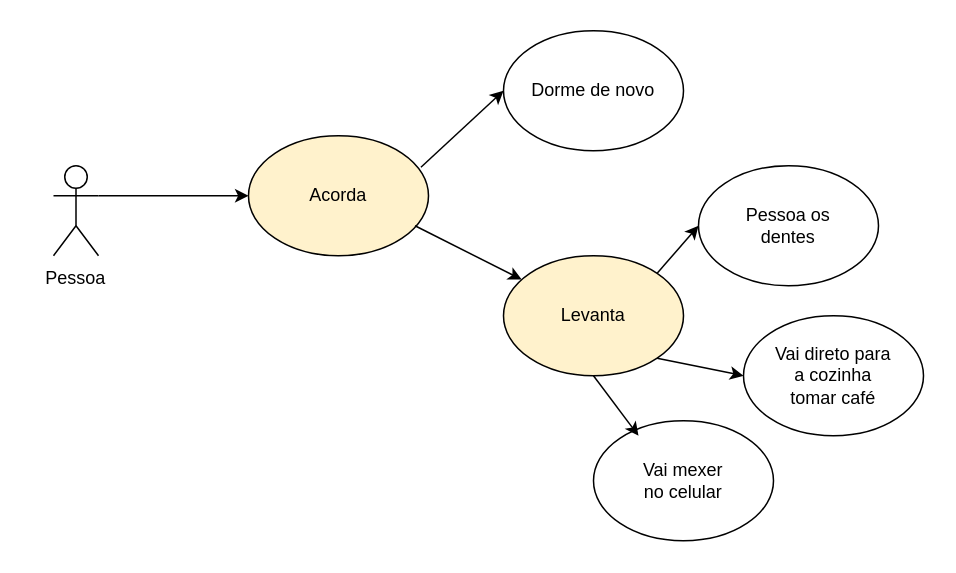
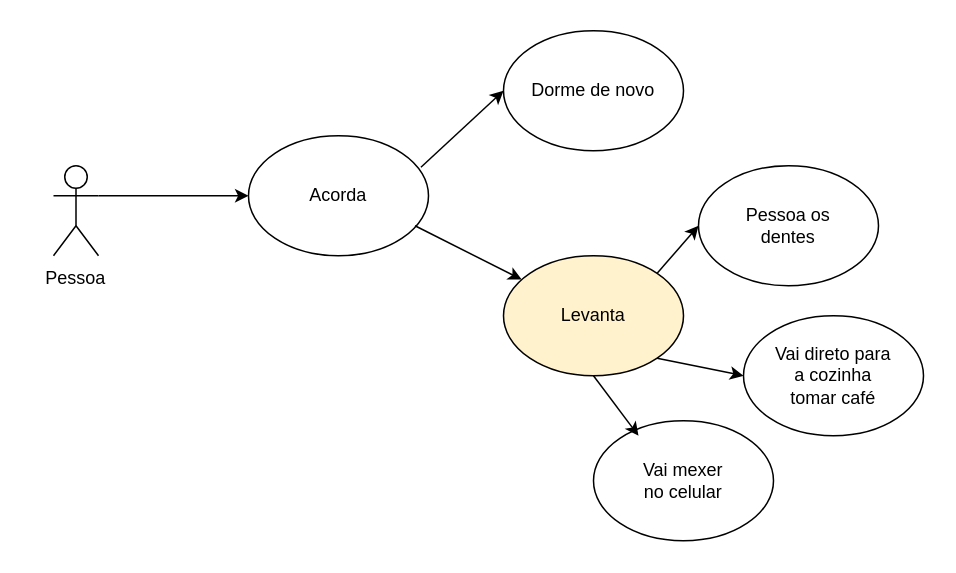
(338, 196) -> (338, 196)
